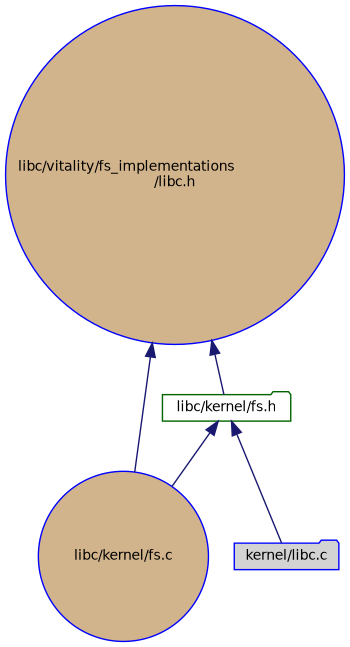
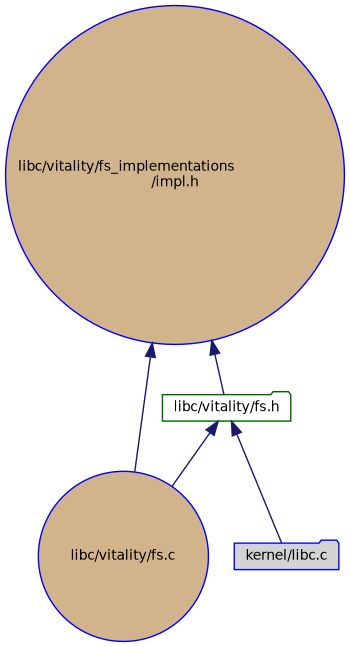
(175, 175) -> (175, 175)
(227, 408) -> (227, 408)
(123, 556) -> (123, 556)
